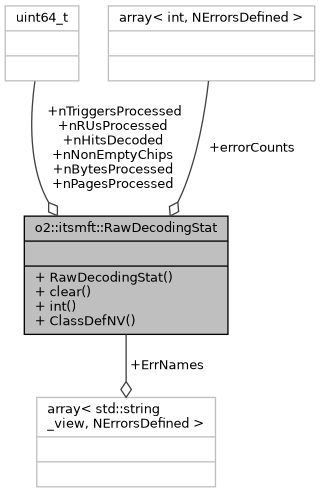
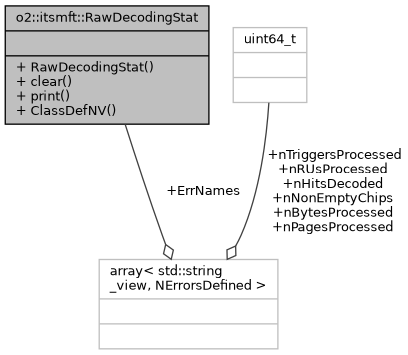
(212, 43) -> none
(33, 143) -> (259, 176)
(56, 307) -> (43, 97)
